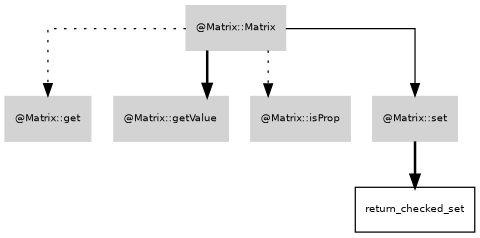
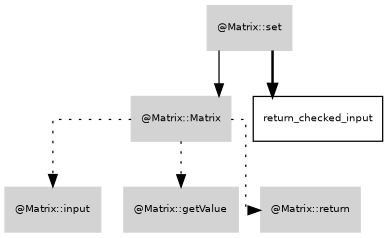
(378, 29) -> (219, 67)
(207, 67) -> (181, 158)
(48, 119) -> (53, 210)
(301, 119) -> (310, 210)
(415, 210) -> (318, 119)
